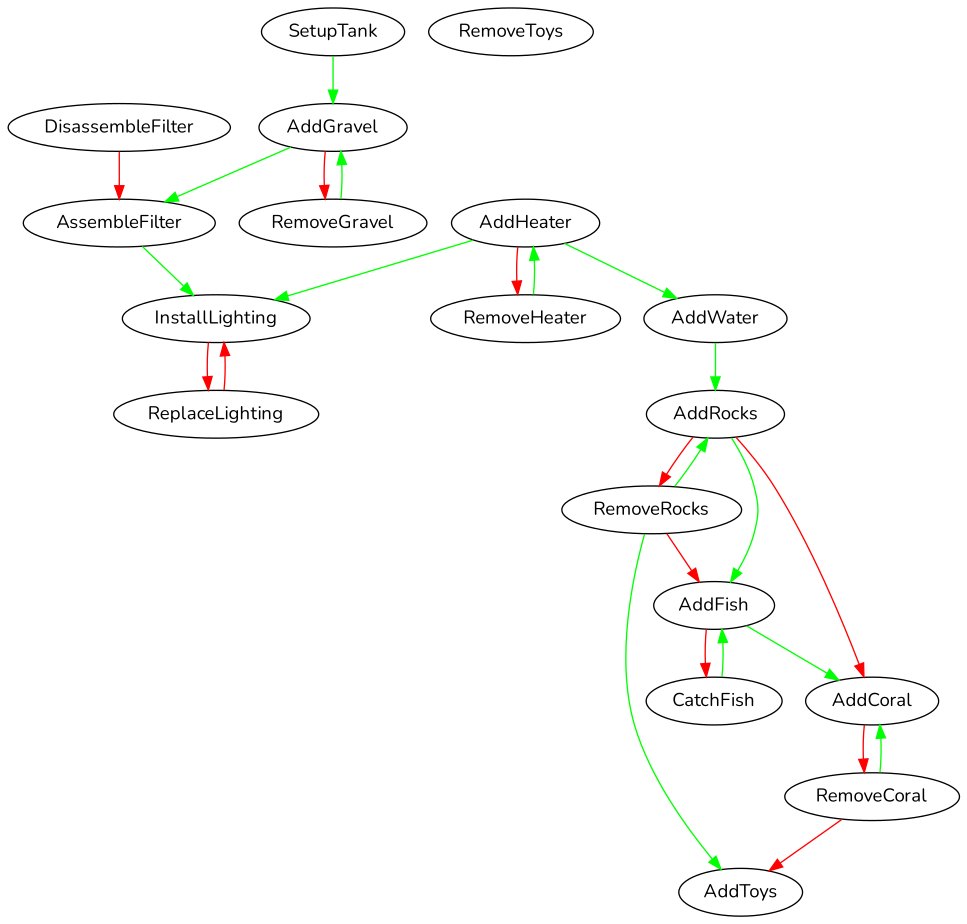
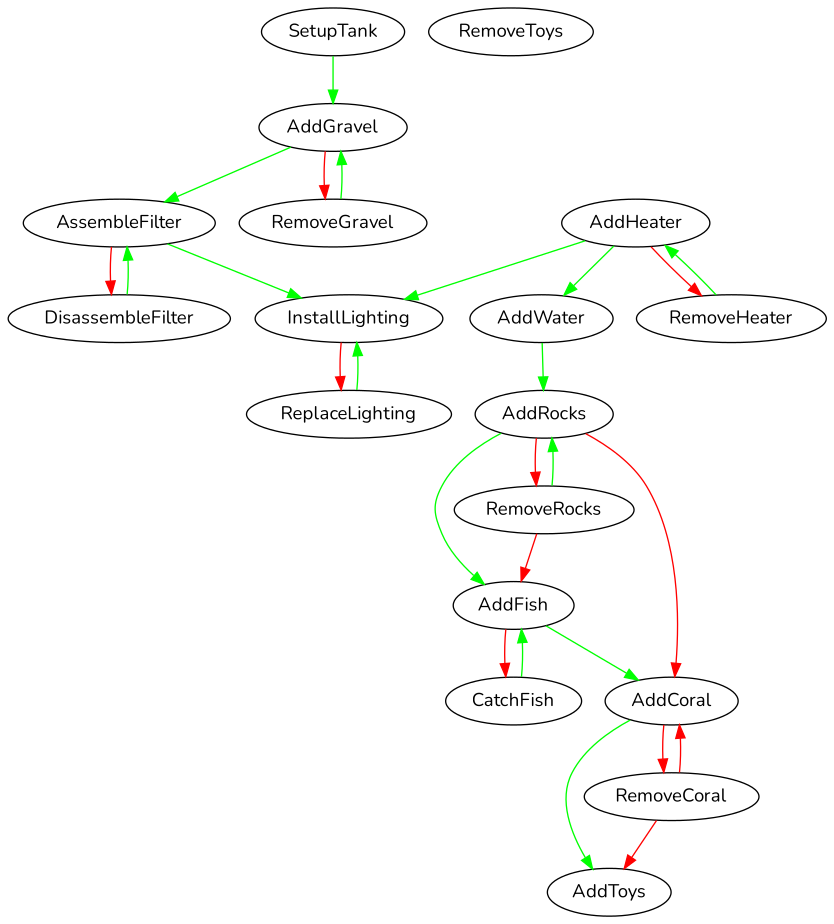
(119, 169) -> (128, 277)
none -> (110, 264)
(225, 373) -> (358, 373)
(630, 707) -> (570, 777)
(881, 755) -> (681, 755)
